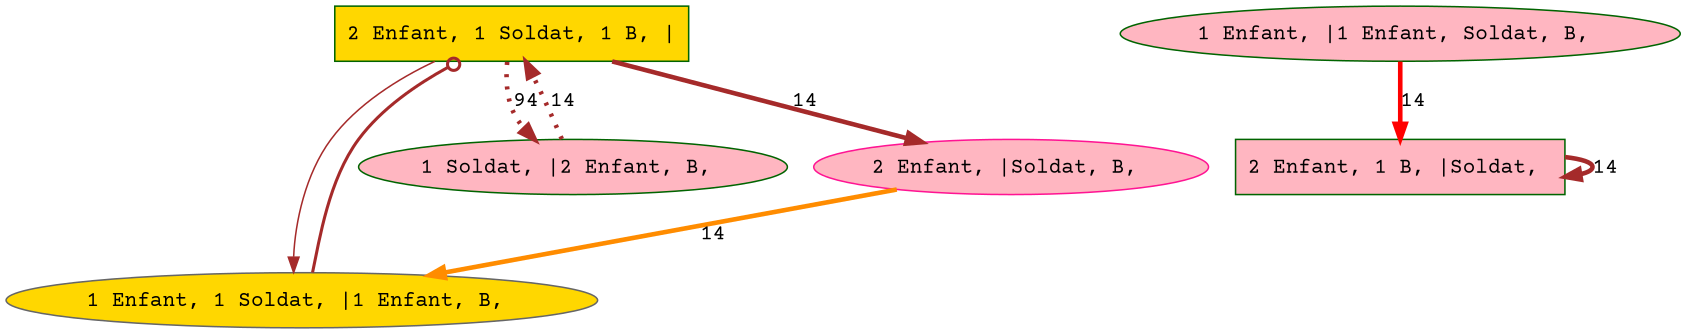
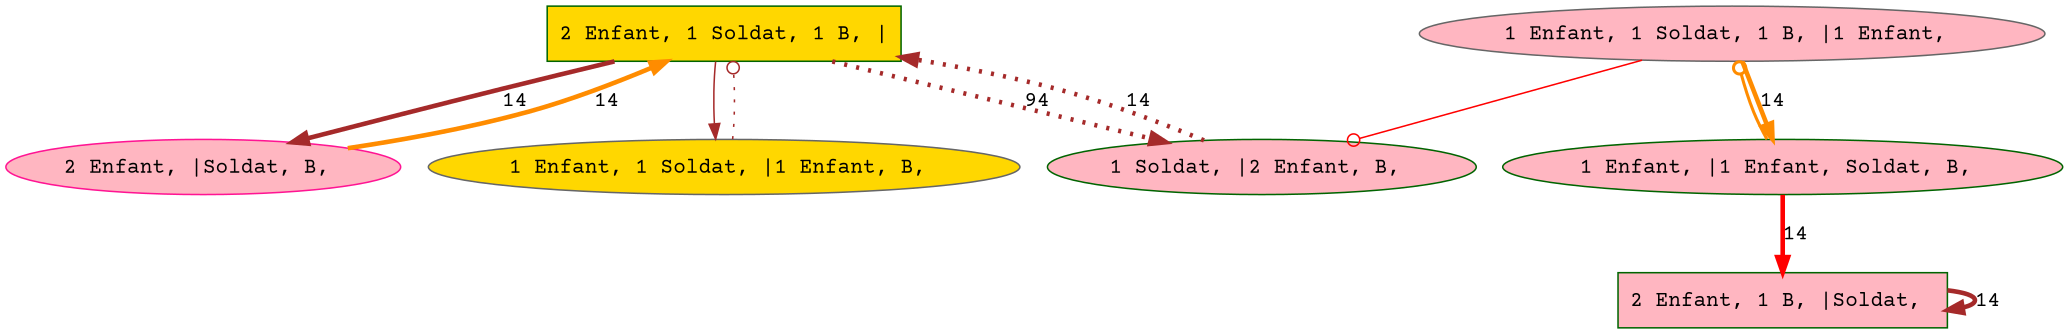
none -> (1732, 34)
(351, 150) -> (734, 107)
(671, 231) -> (503, 118)
